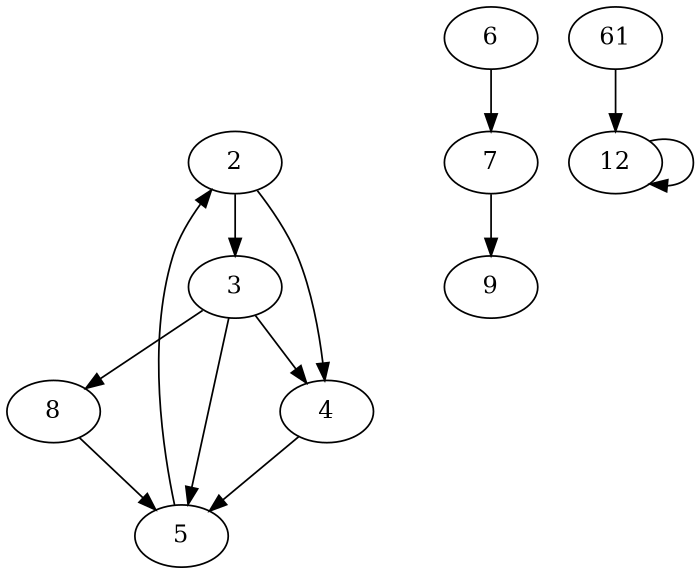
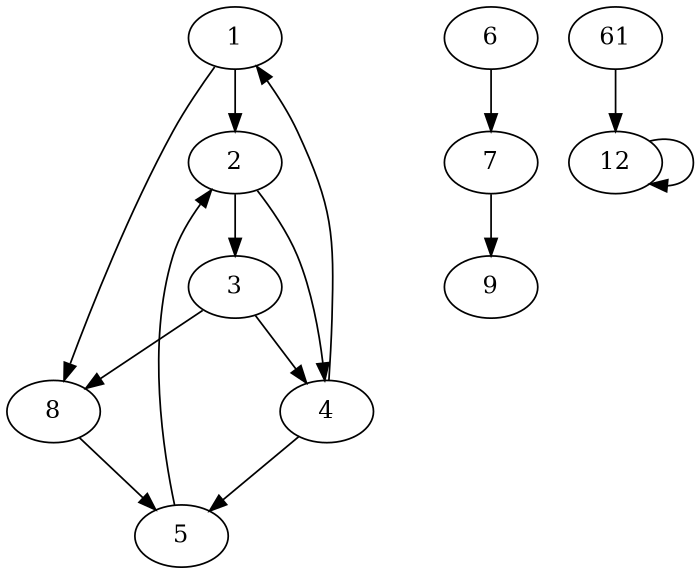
none -> (235, 38)
(210, 403) -> none
